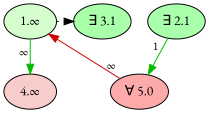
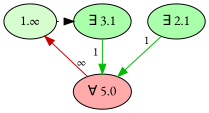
none -> (102, 52)
(30, 92) -> none
